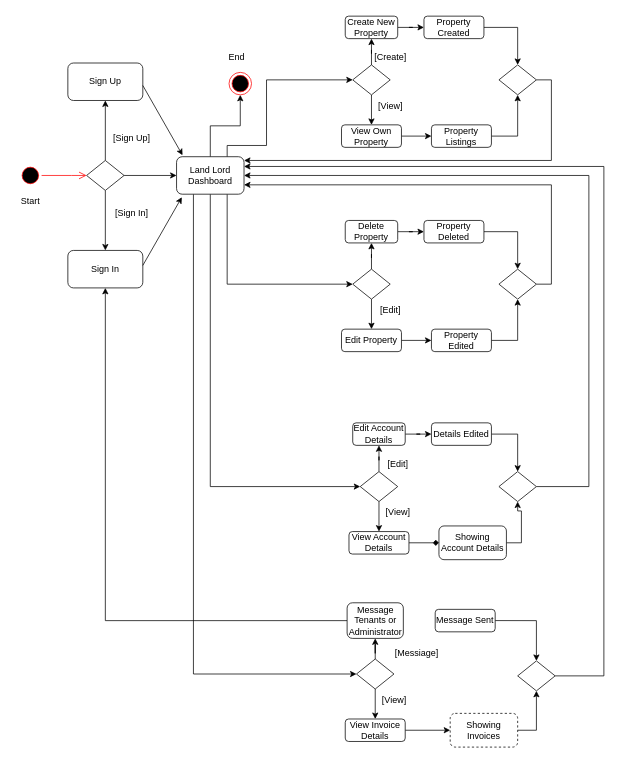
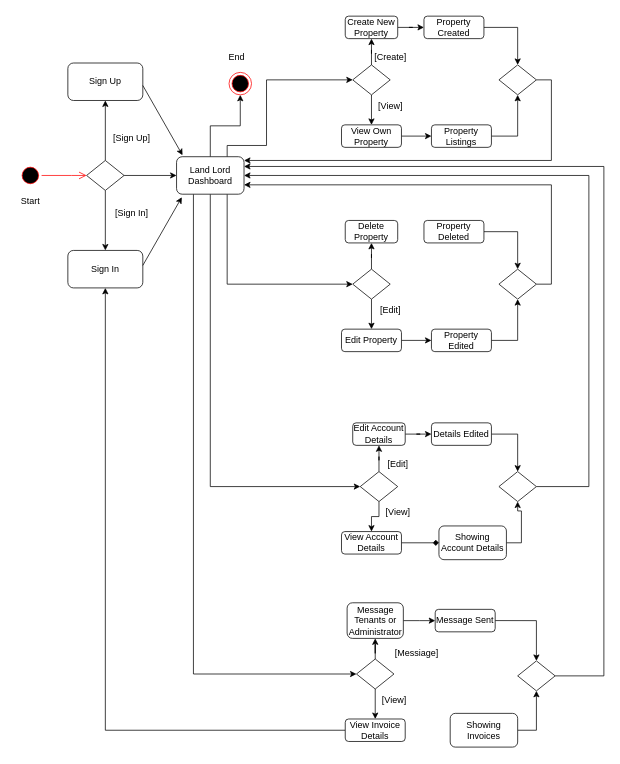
(412, 231) -> none
(379, 543) -> (372, 543)
(228, 620) -> (417, 620)
(425, 730) -> (171, 730)
(484, 730) -> (484, 730)
